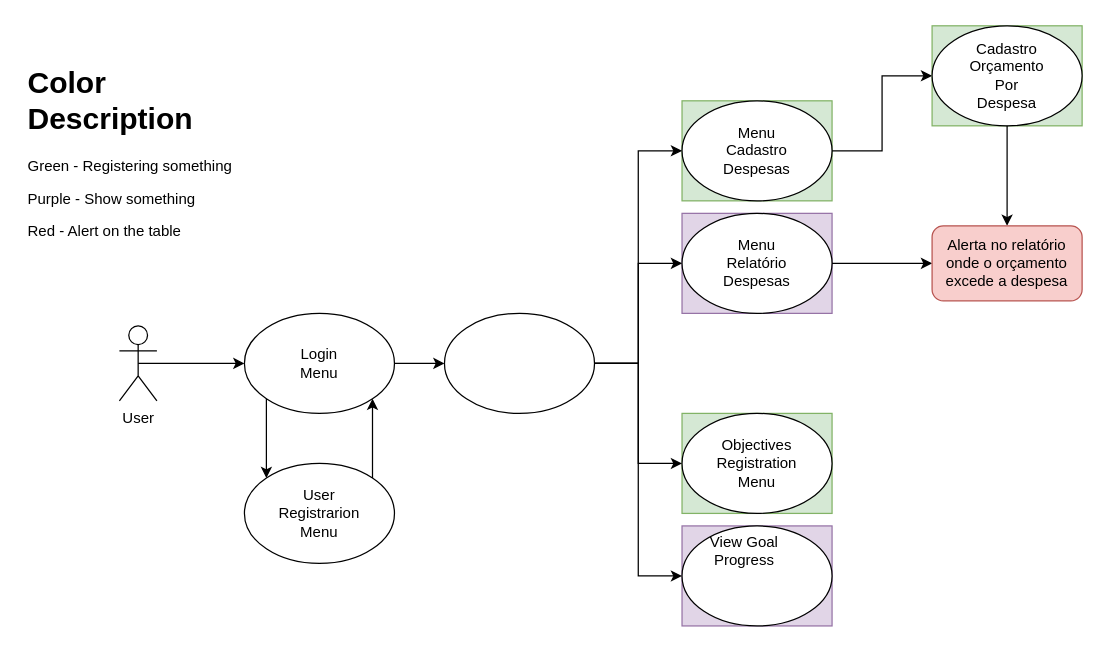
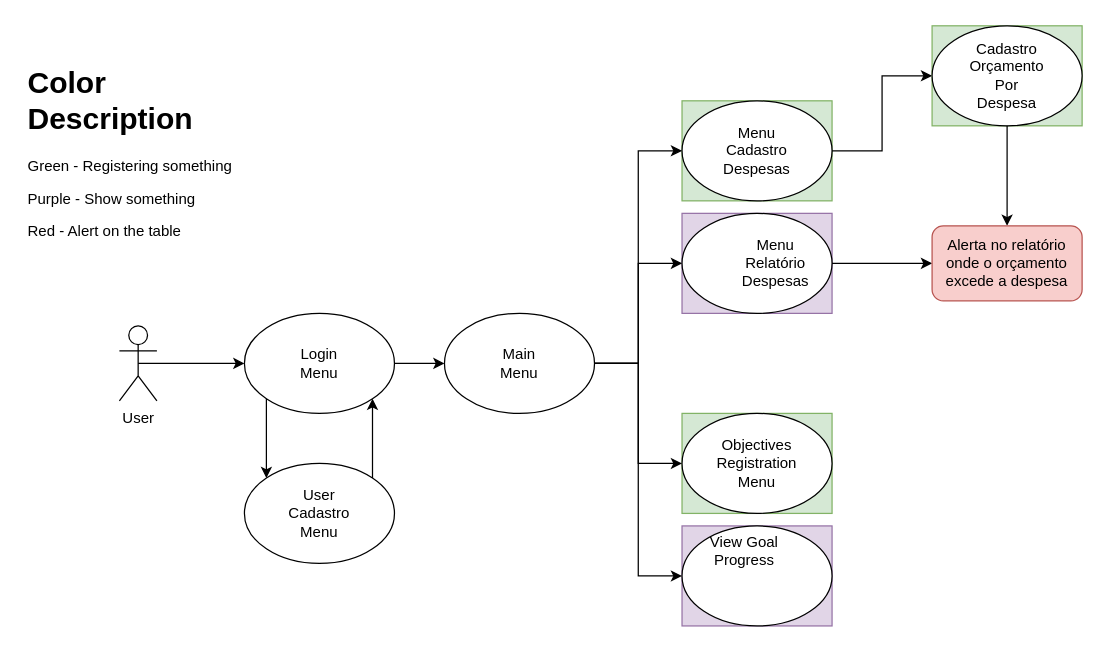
(757, 263) -> (776, 263)
none -> (519, 363)
(319, 513) -> (319, 513)
